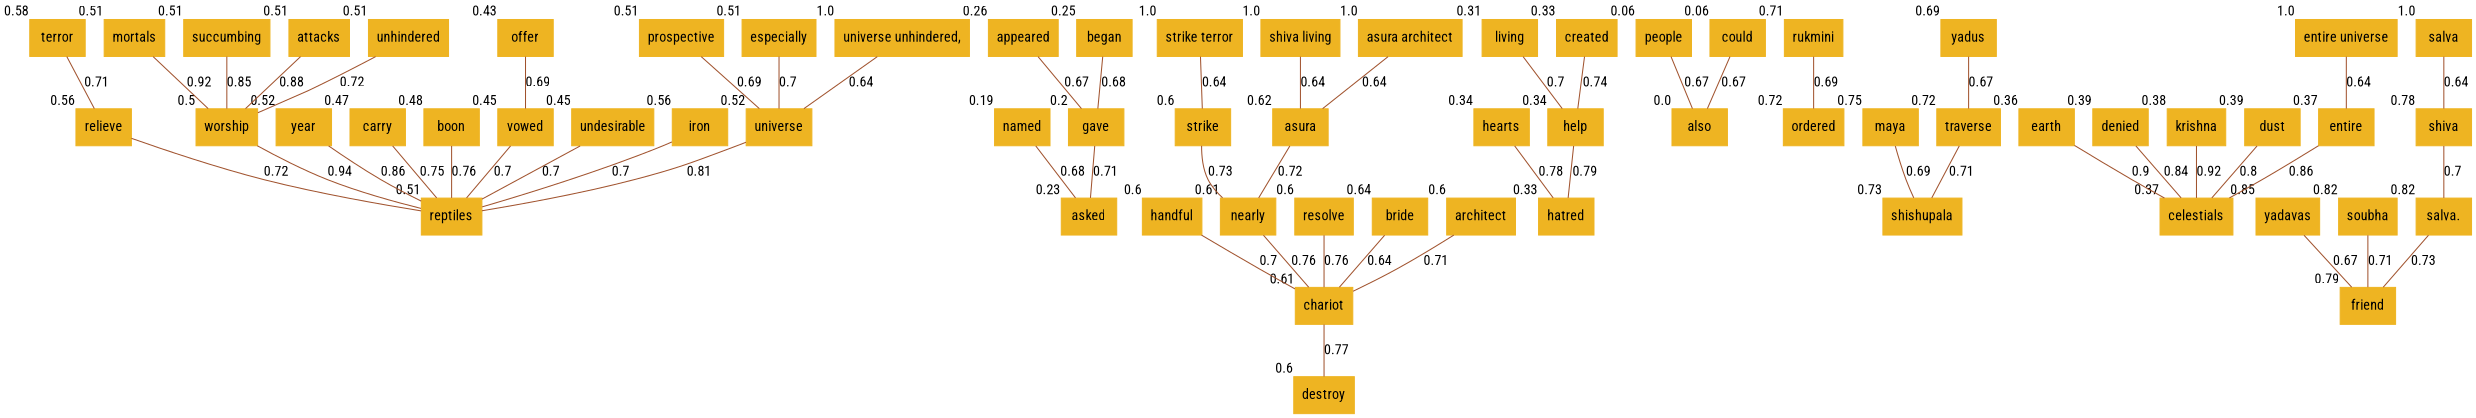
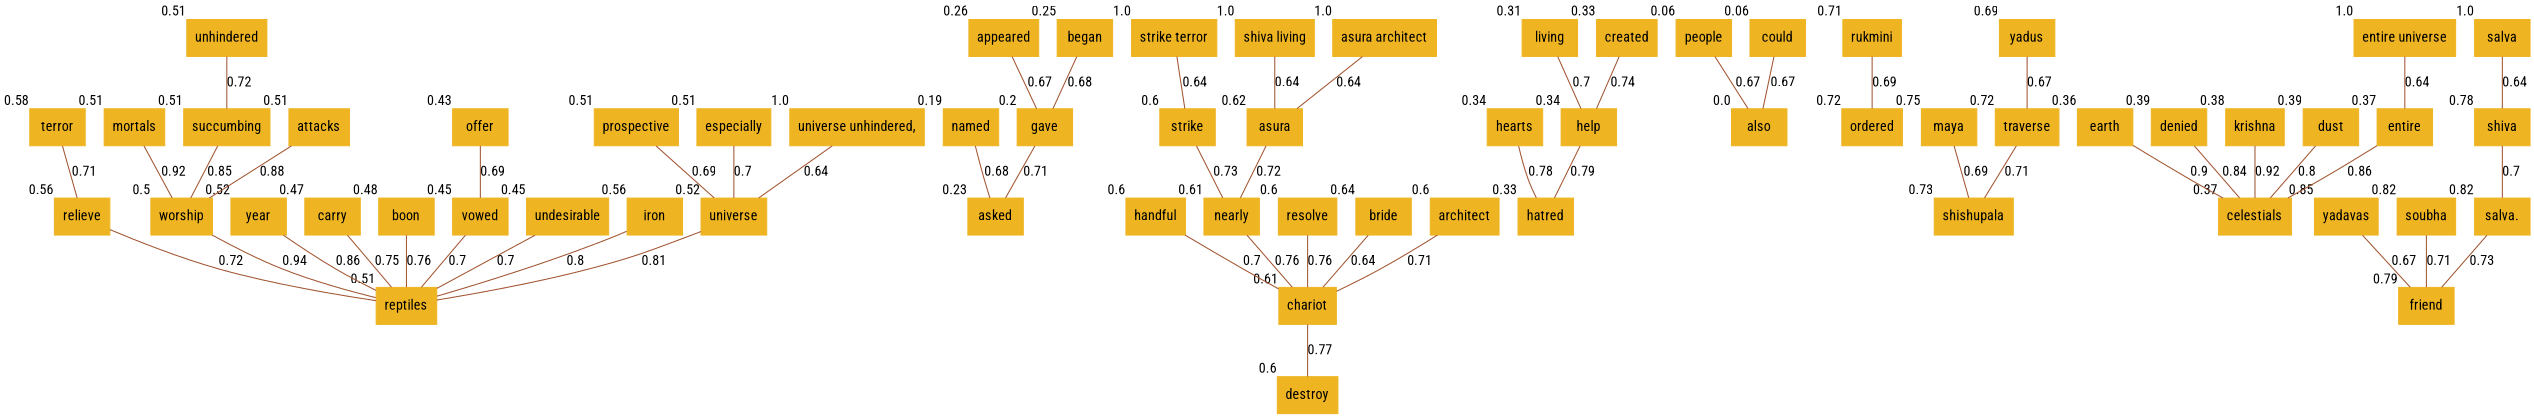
(317, 86) -> (227, 83)
(621, 172) -> (576, 261)
